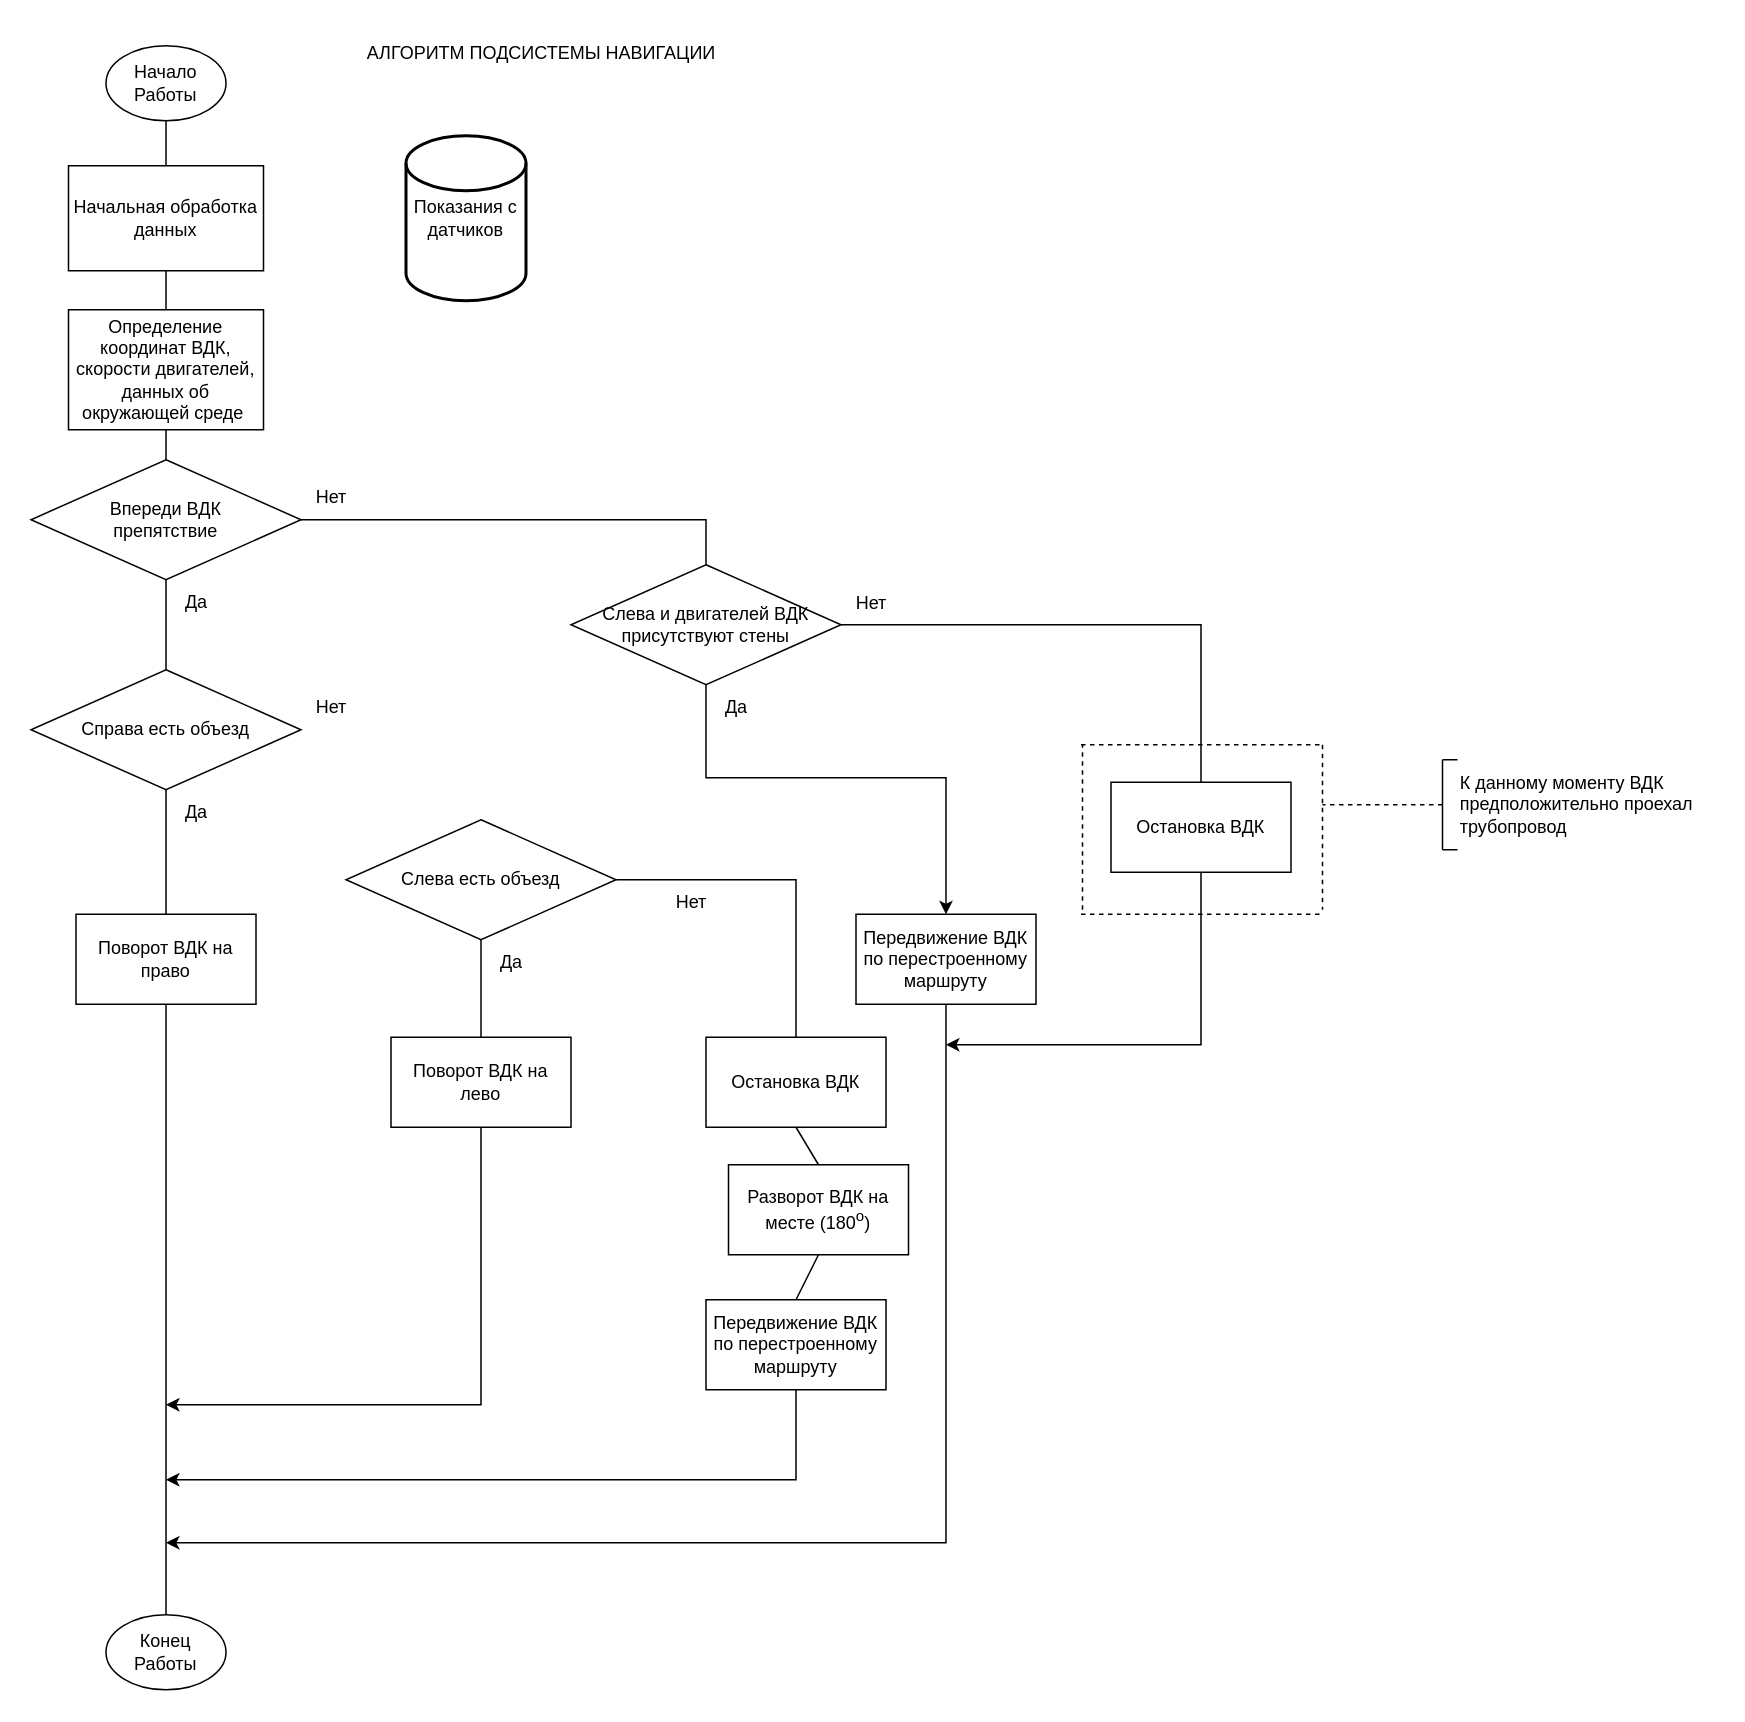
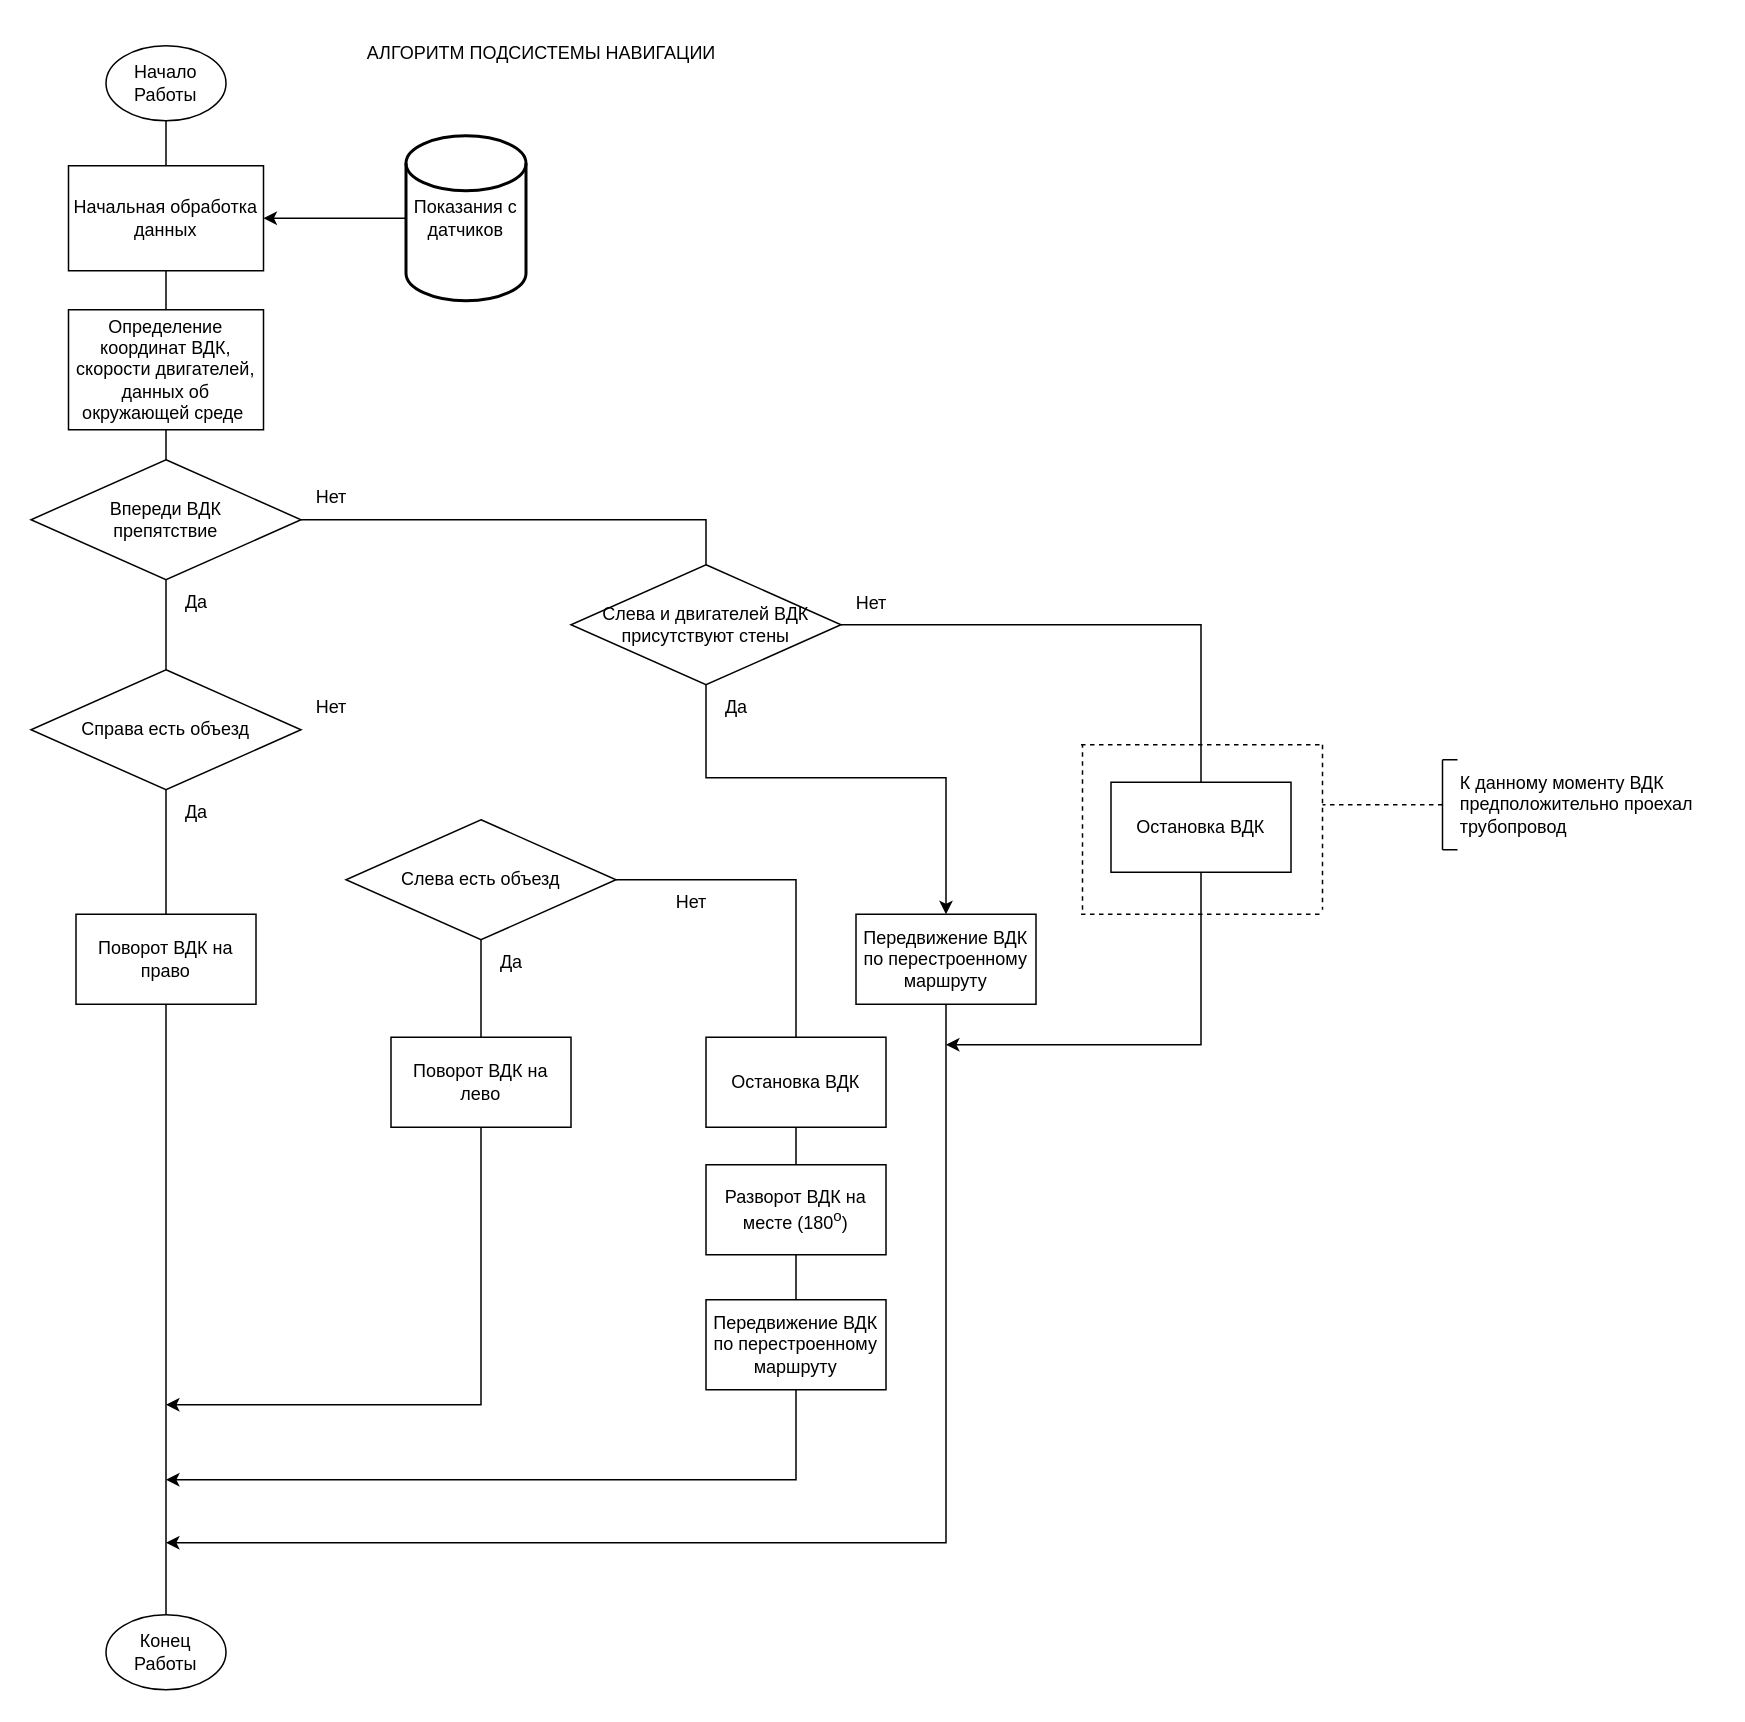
none -> (339, 218)
(818, 1210) -> (796, 1210)
